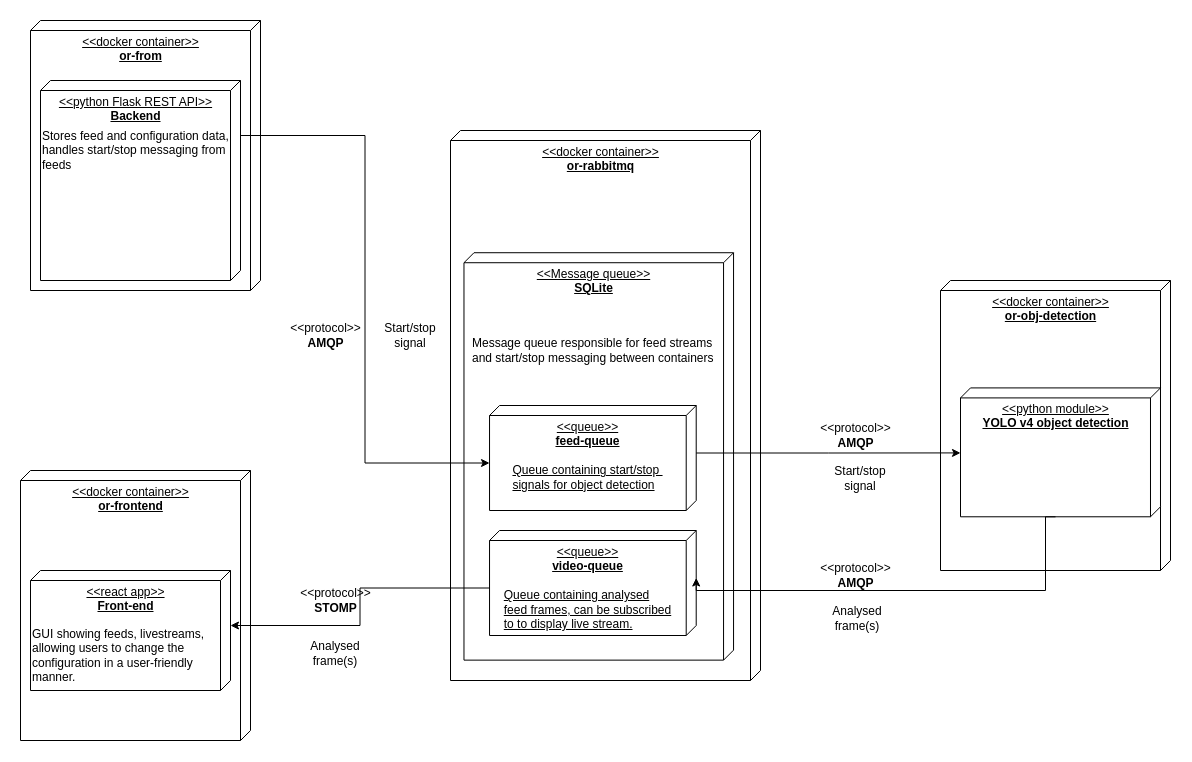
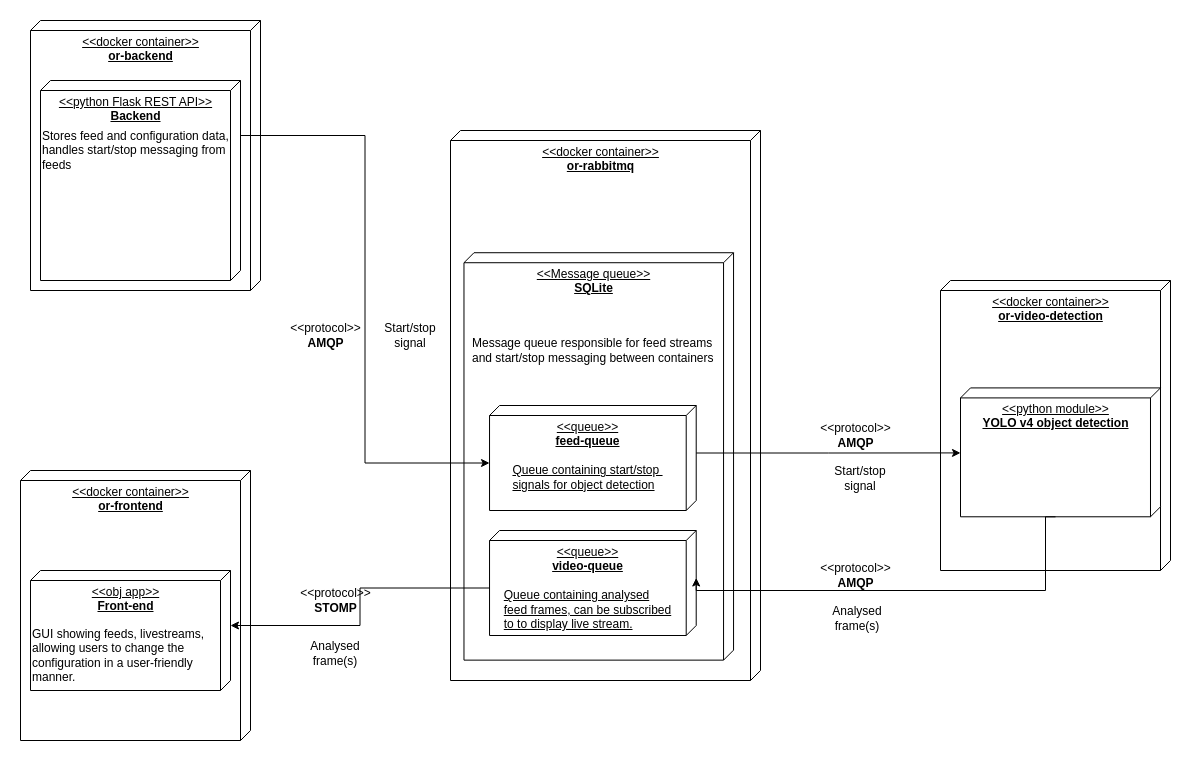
(141, 50) -> (141, 50)
(1051, 310) -> (1051, 310)
(126, 600) -> (126, 600)
